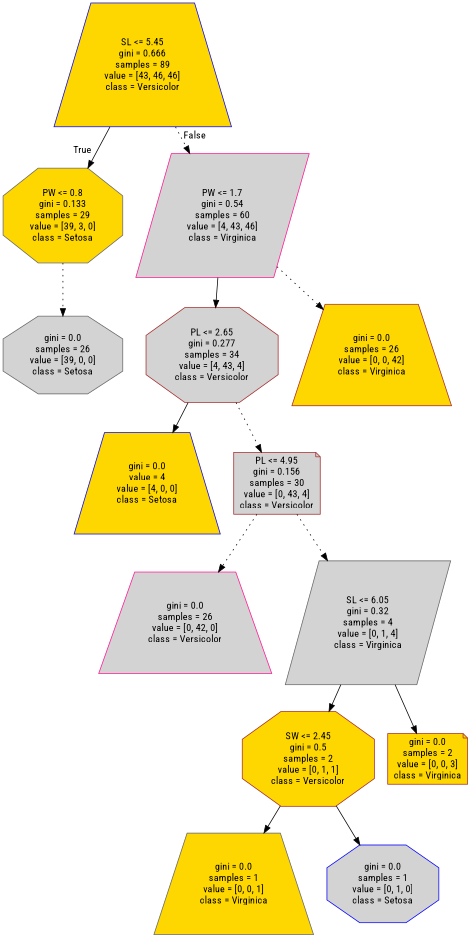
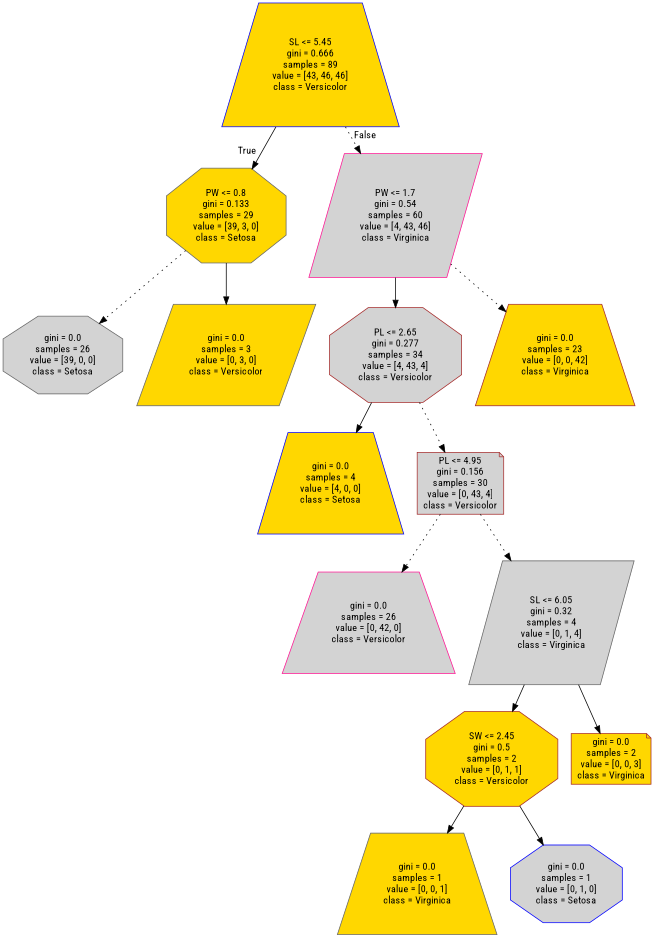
none -> (226, 355)
(372, 355) -> (555, 355)
(147, 483) -> (331, 483)
